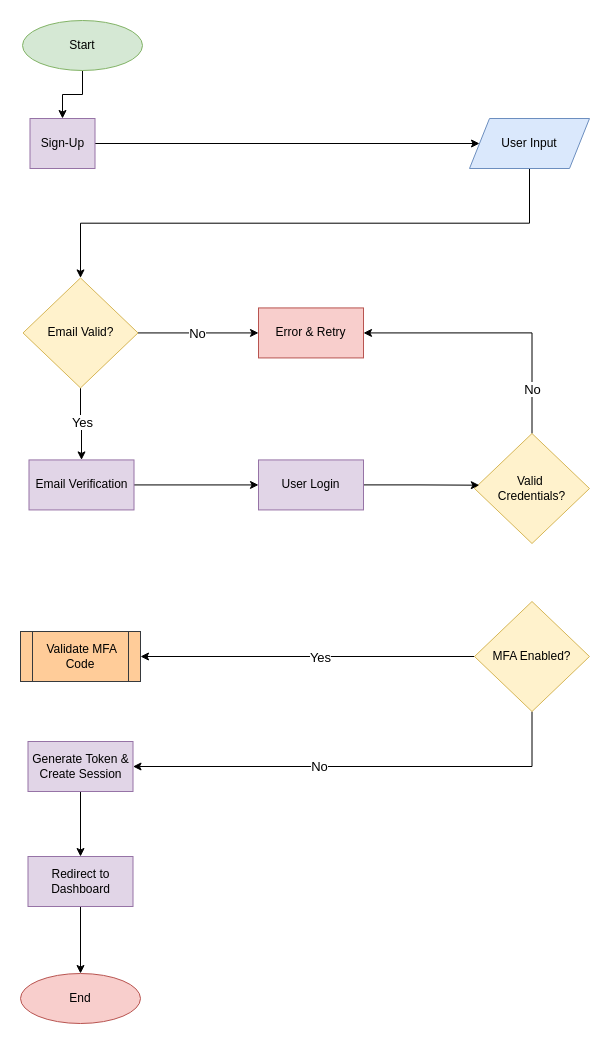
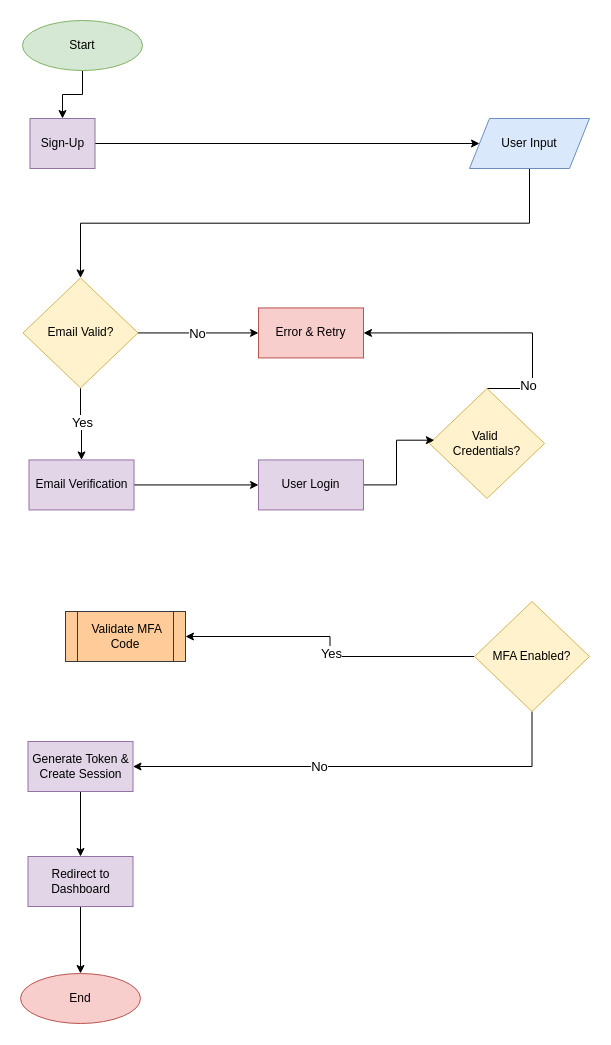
(532, 489) -> (487, 444)
(81, 657) -> (126, 637)
